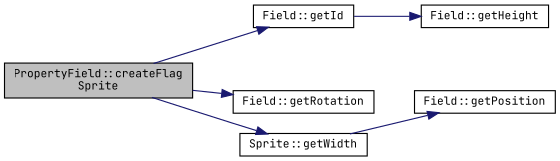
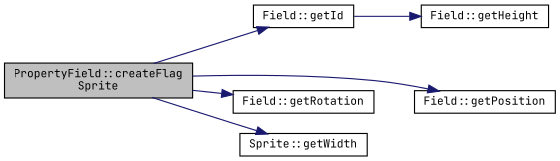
(389, 125) -> (311, 76)
